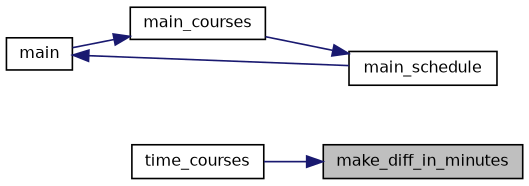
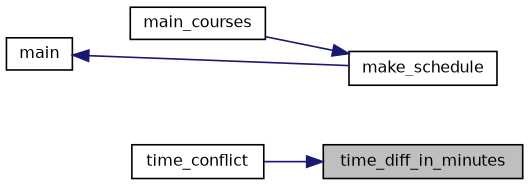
(93, 44) -> none
(423, 68) -> (423, 68)
(198, 162) -> (198, 162)
(423, 162) -> (423, 162)
